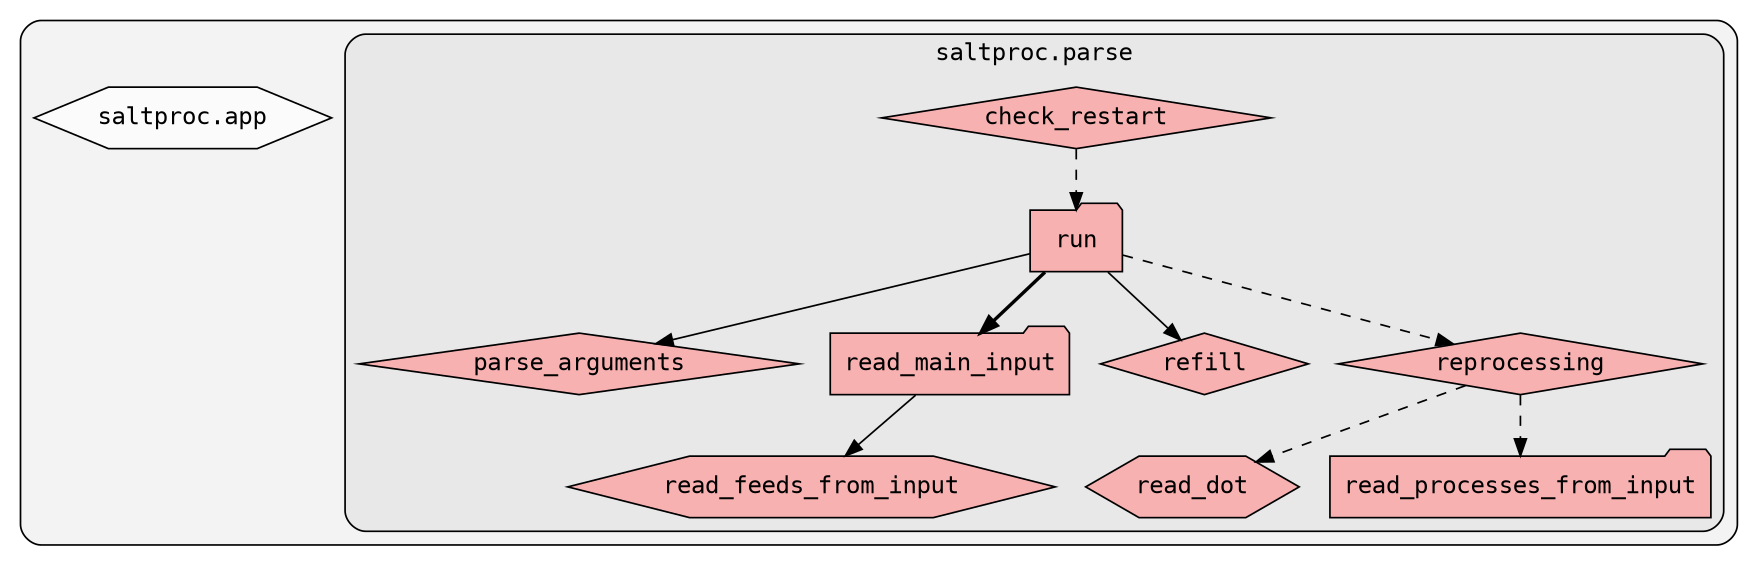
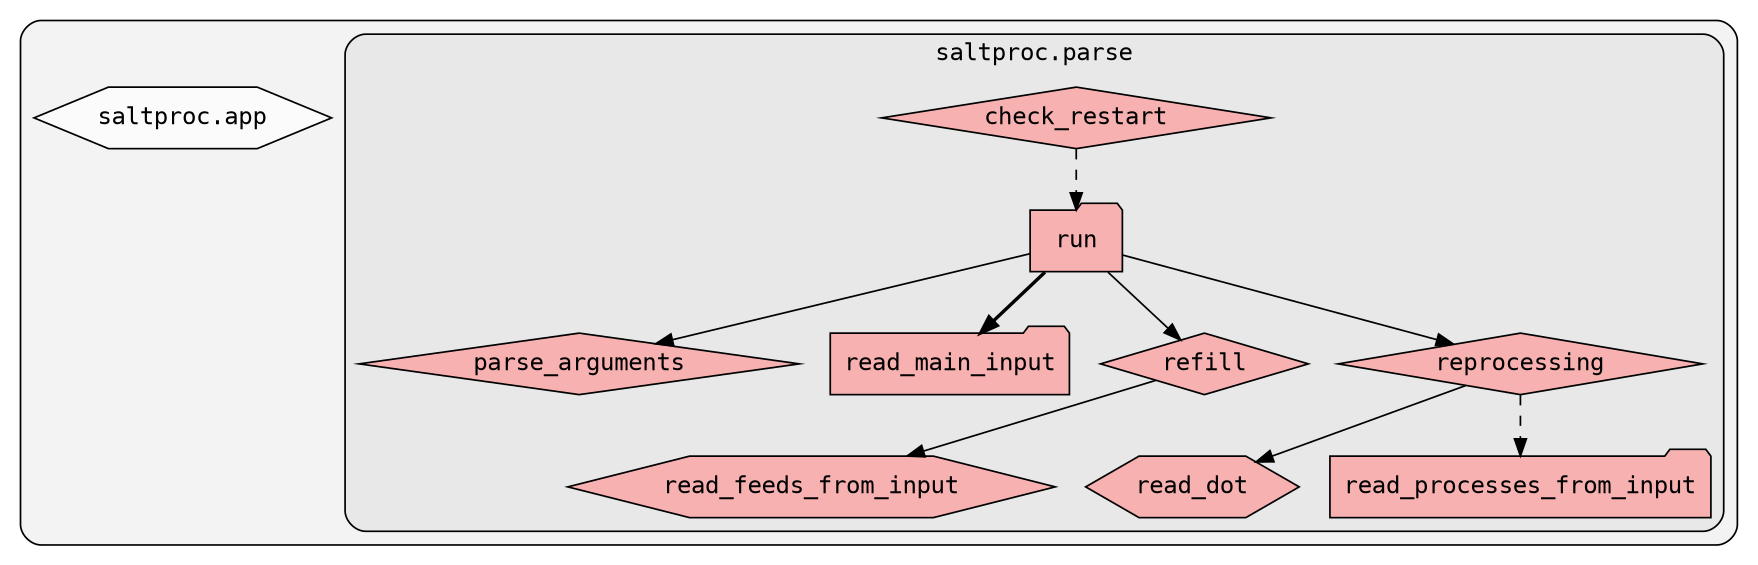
(1280, 297) -> (1280, 297)
(887, 420) -> (1039, 416)
(1369, 421) -> (1369, 421)
